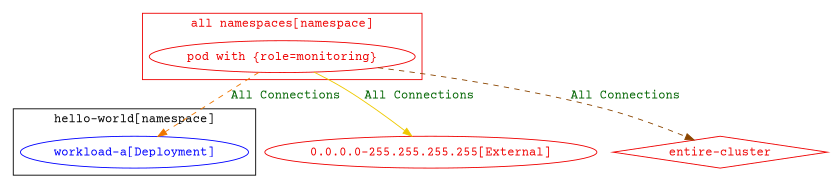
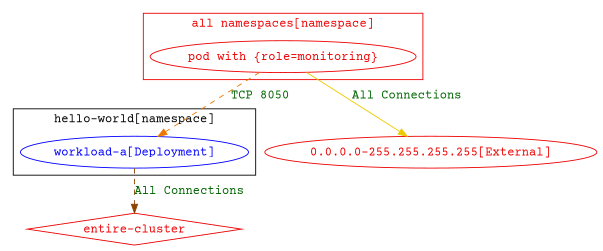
(534, 93) -> (134, 186)
(286, 95) -> (261, 95)
